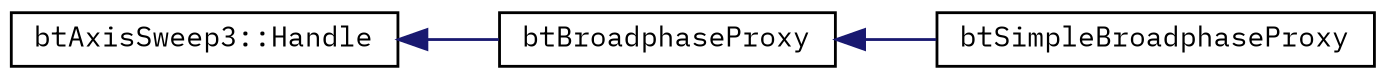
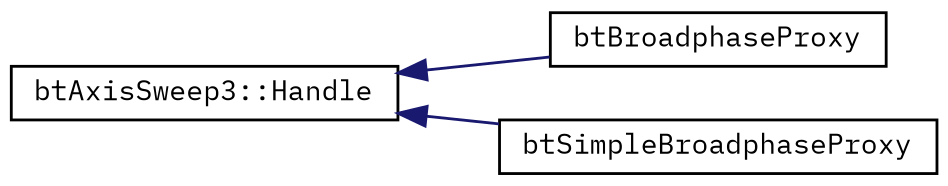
(900, 40) -> (463, 120)
